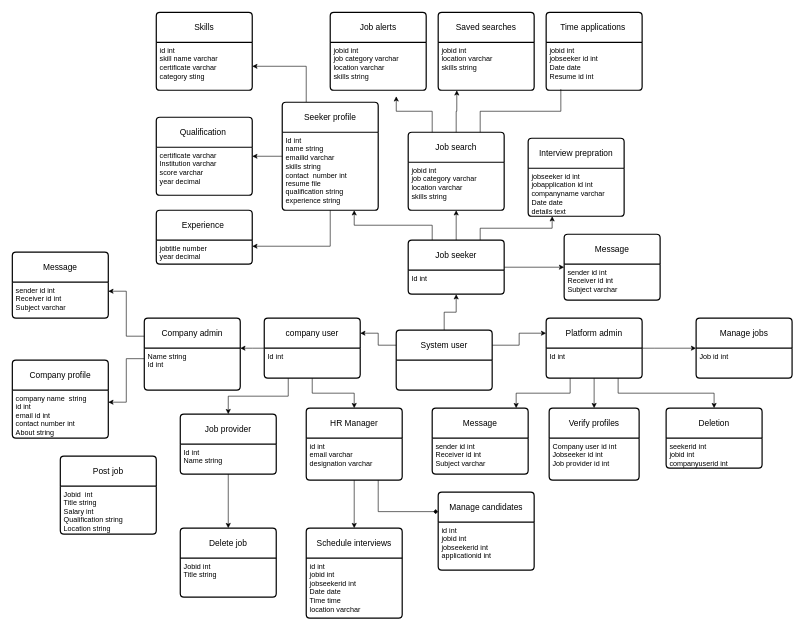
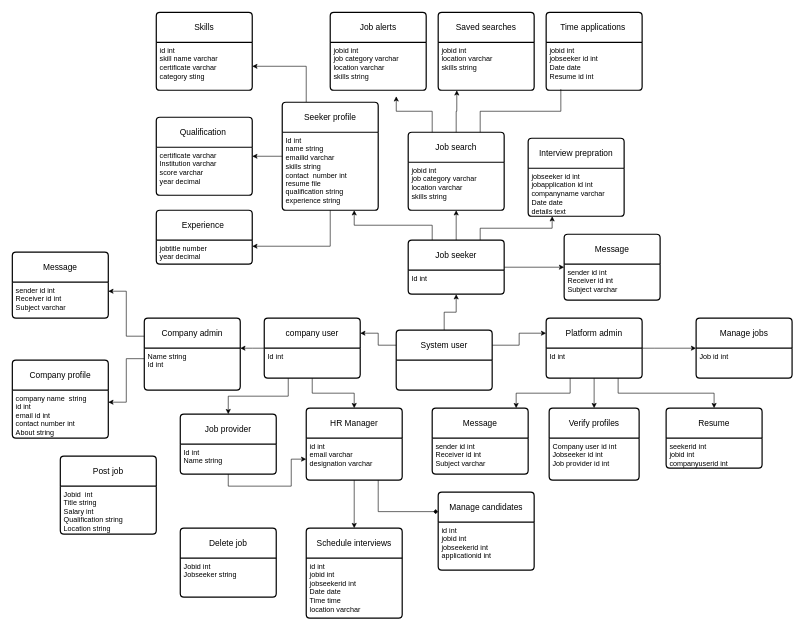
(714, 423) -> (714, 423)
(228, 522) -> (293, 459)
(204, 571) -> (214, 571)
